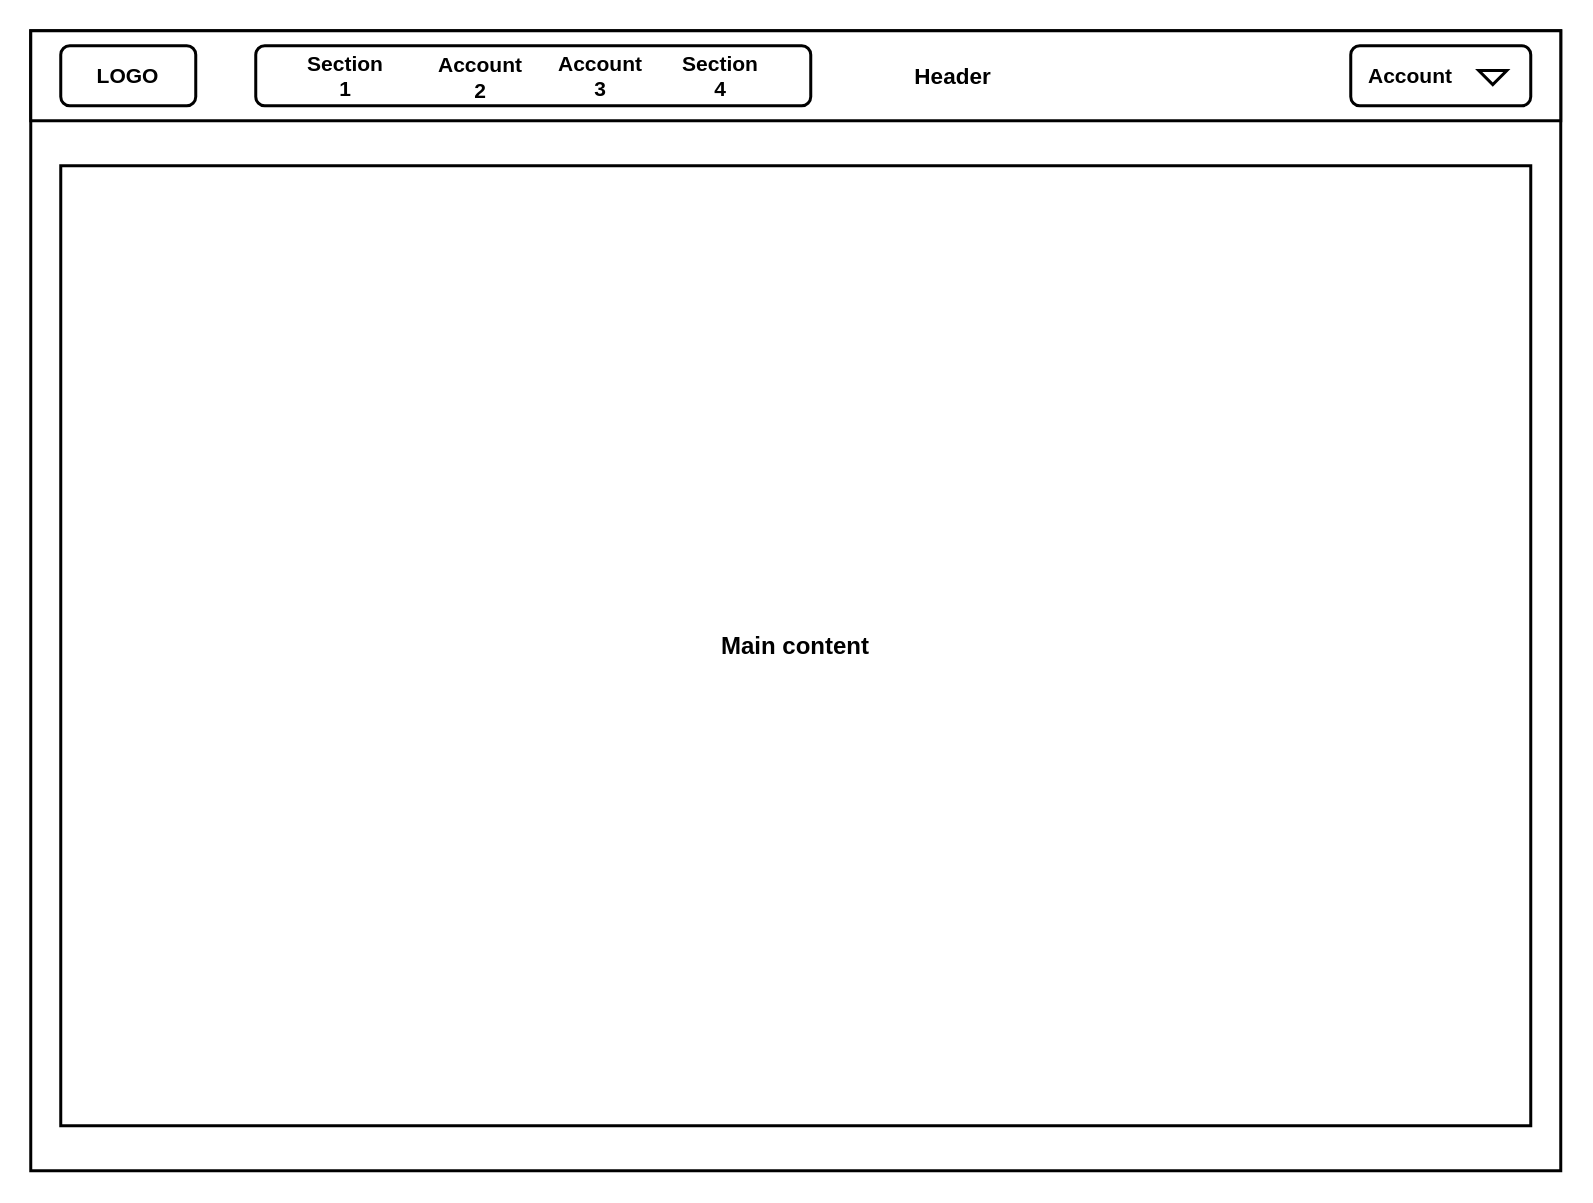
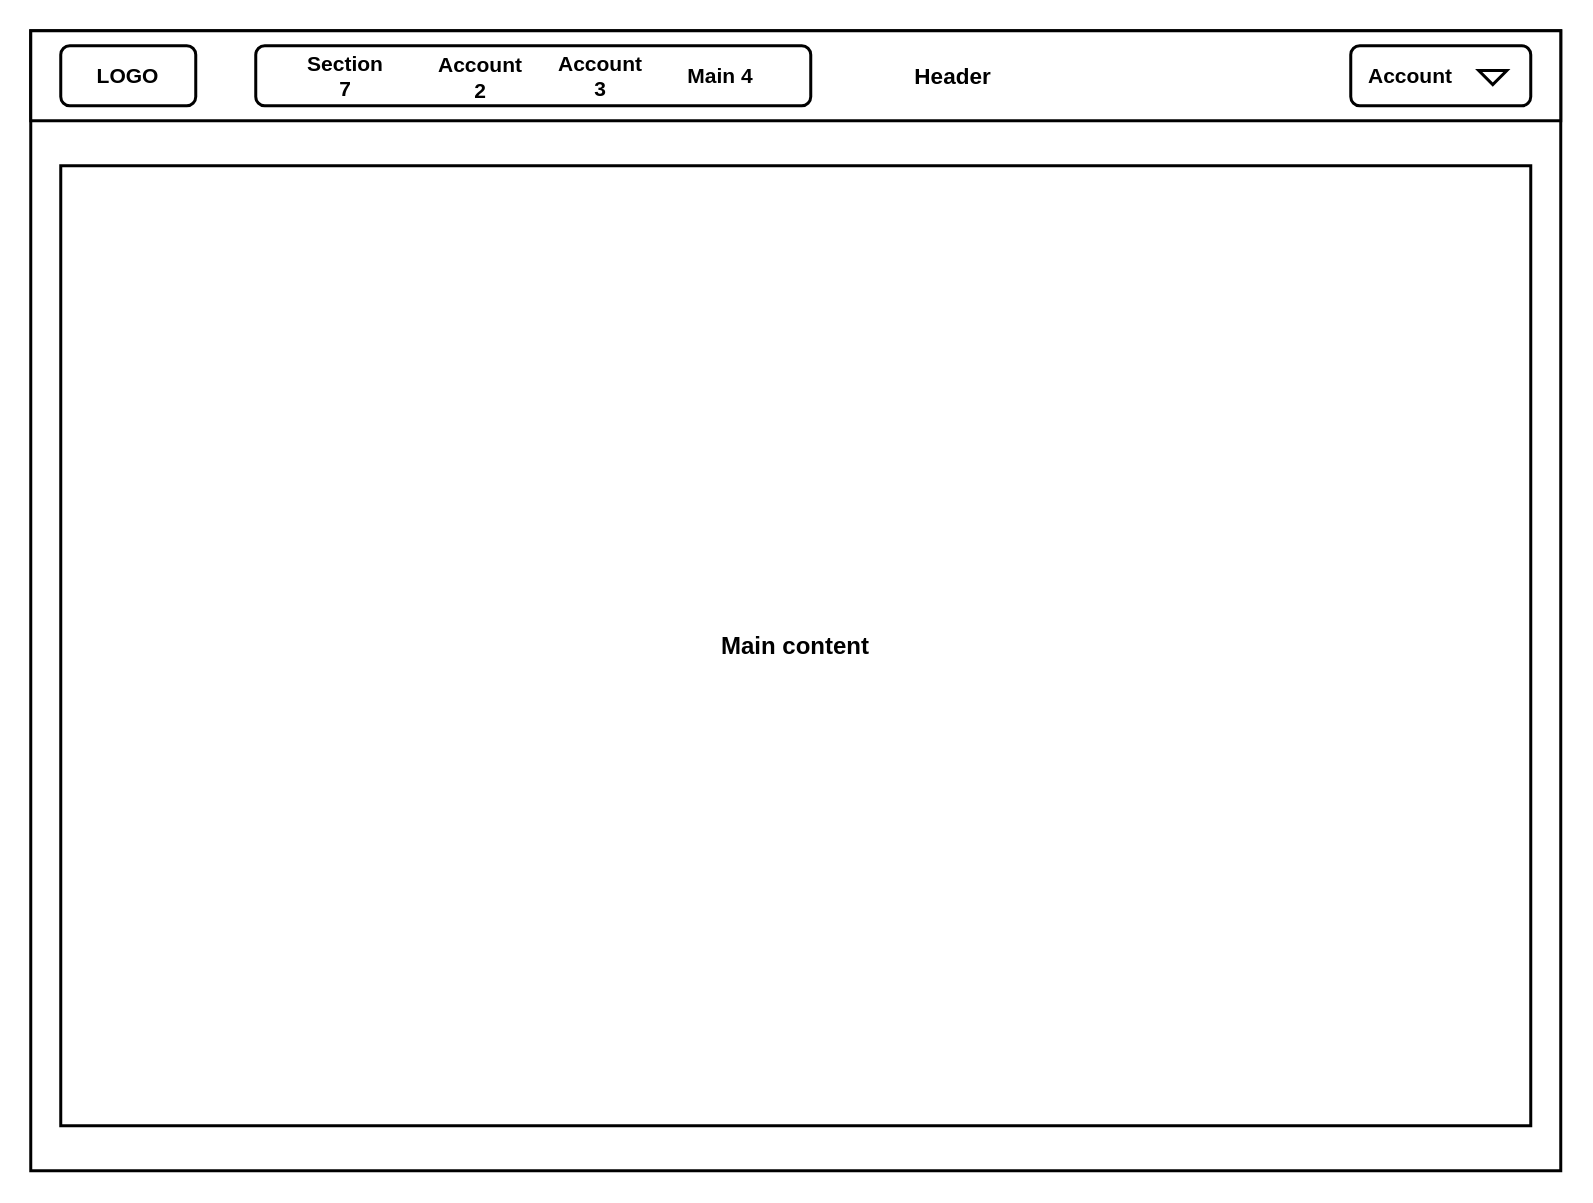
(346, 76) -> (346, 76)
(721, 76) -> (721, 76)
